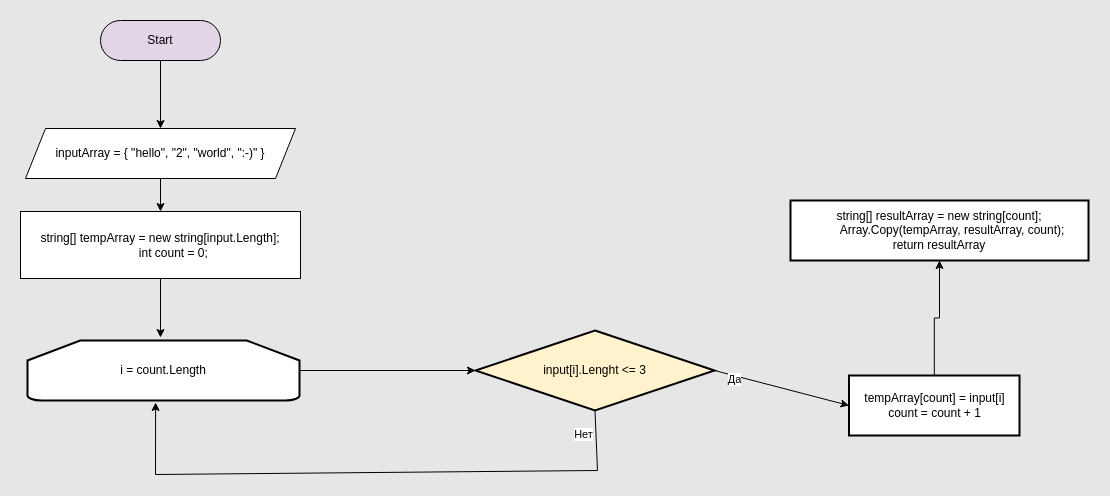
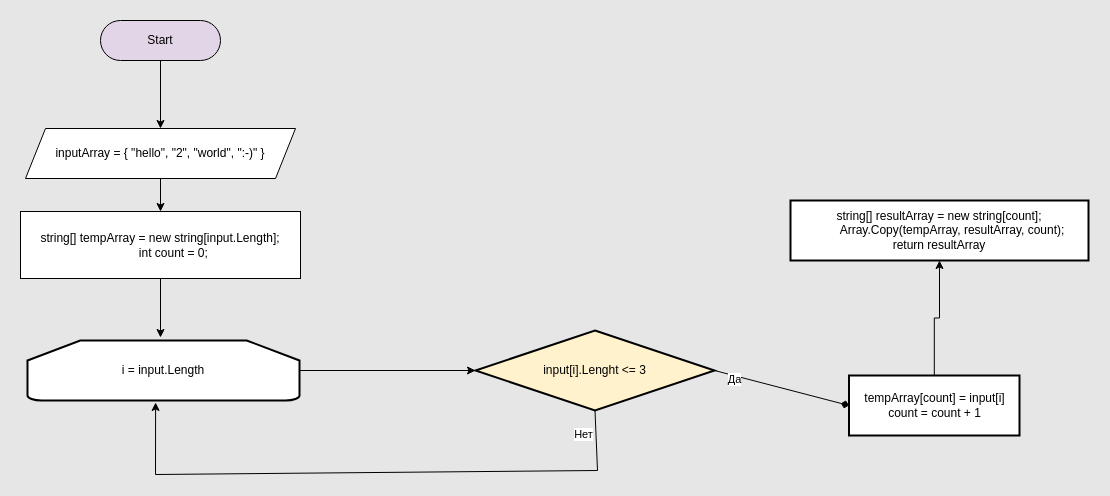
(164, 371) -> (164, 371)
(841, 403) -> (840, 403)
